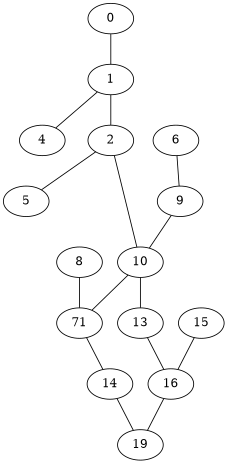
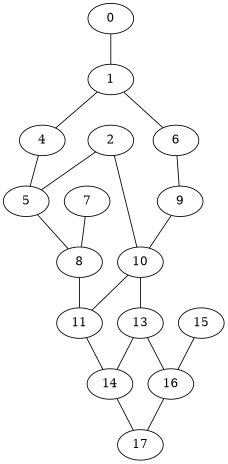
(111, 110) -> (143, 110)
none -> (34, 171)
none -> (87, 201)
none -> (53, 232)
(80, 323) -> (80, 323)
none -> (125, 354)
(140, 445) -> (140, 445)
